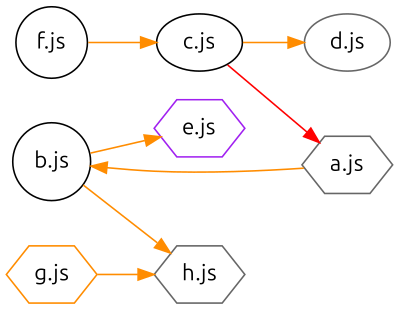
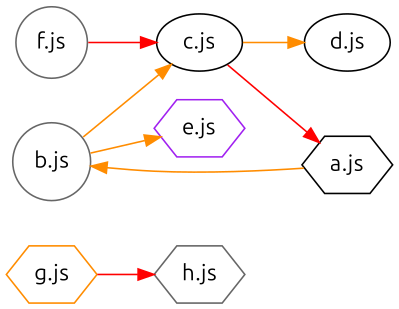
(52, 43) -> (52, 43)
(114, 43) -> (114, 43)
(347, 43) -> (347, 43)
(52, 162) -> (52, 162)
(347, 165) -> (347, 165)
(120, 214) -> (121, 106)
(118, 274) -> (118, 274)
